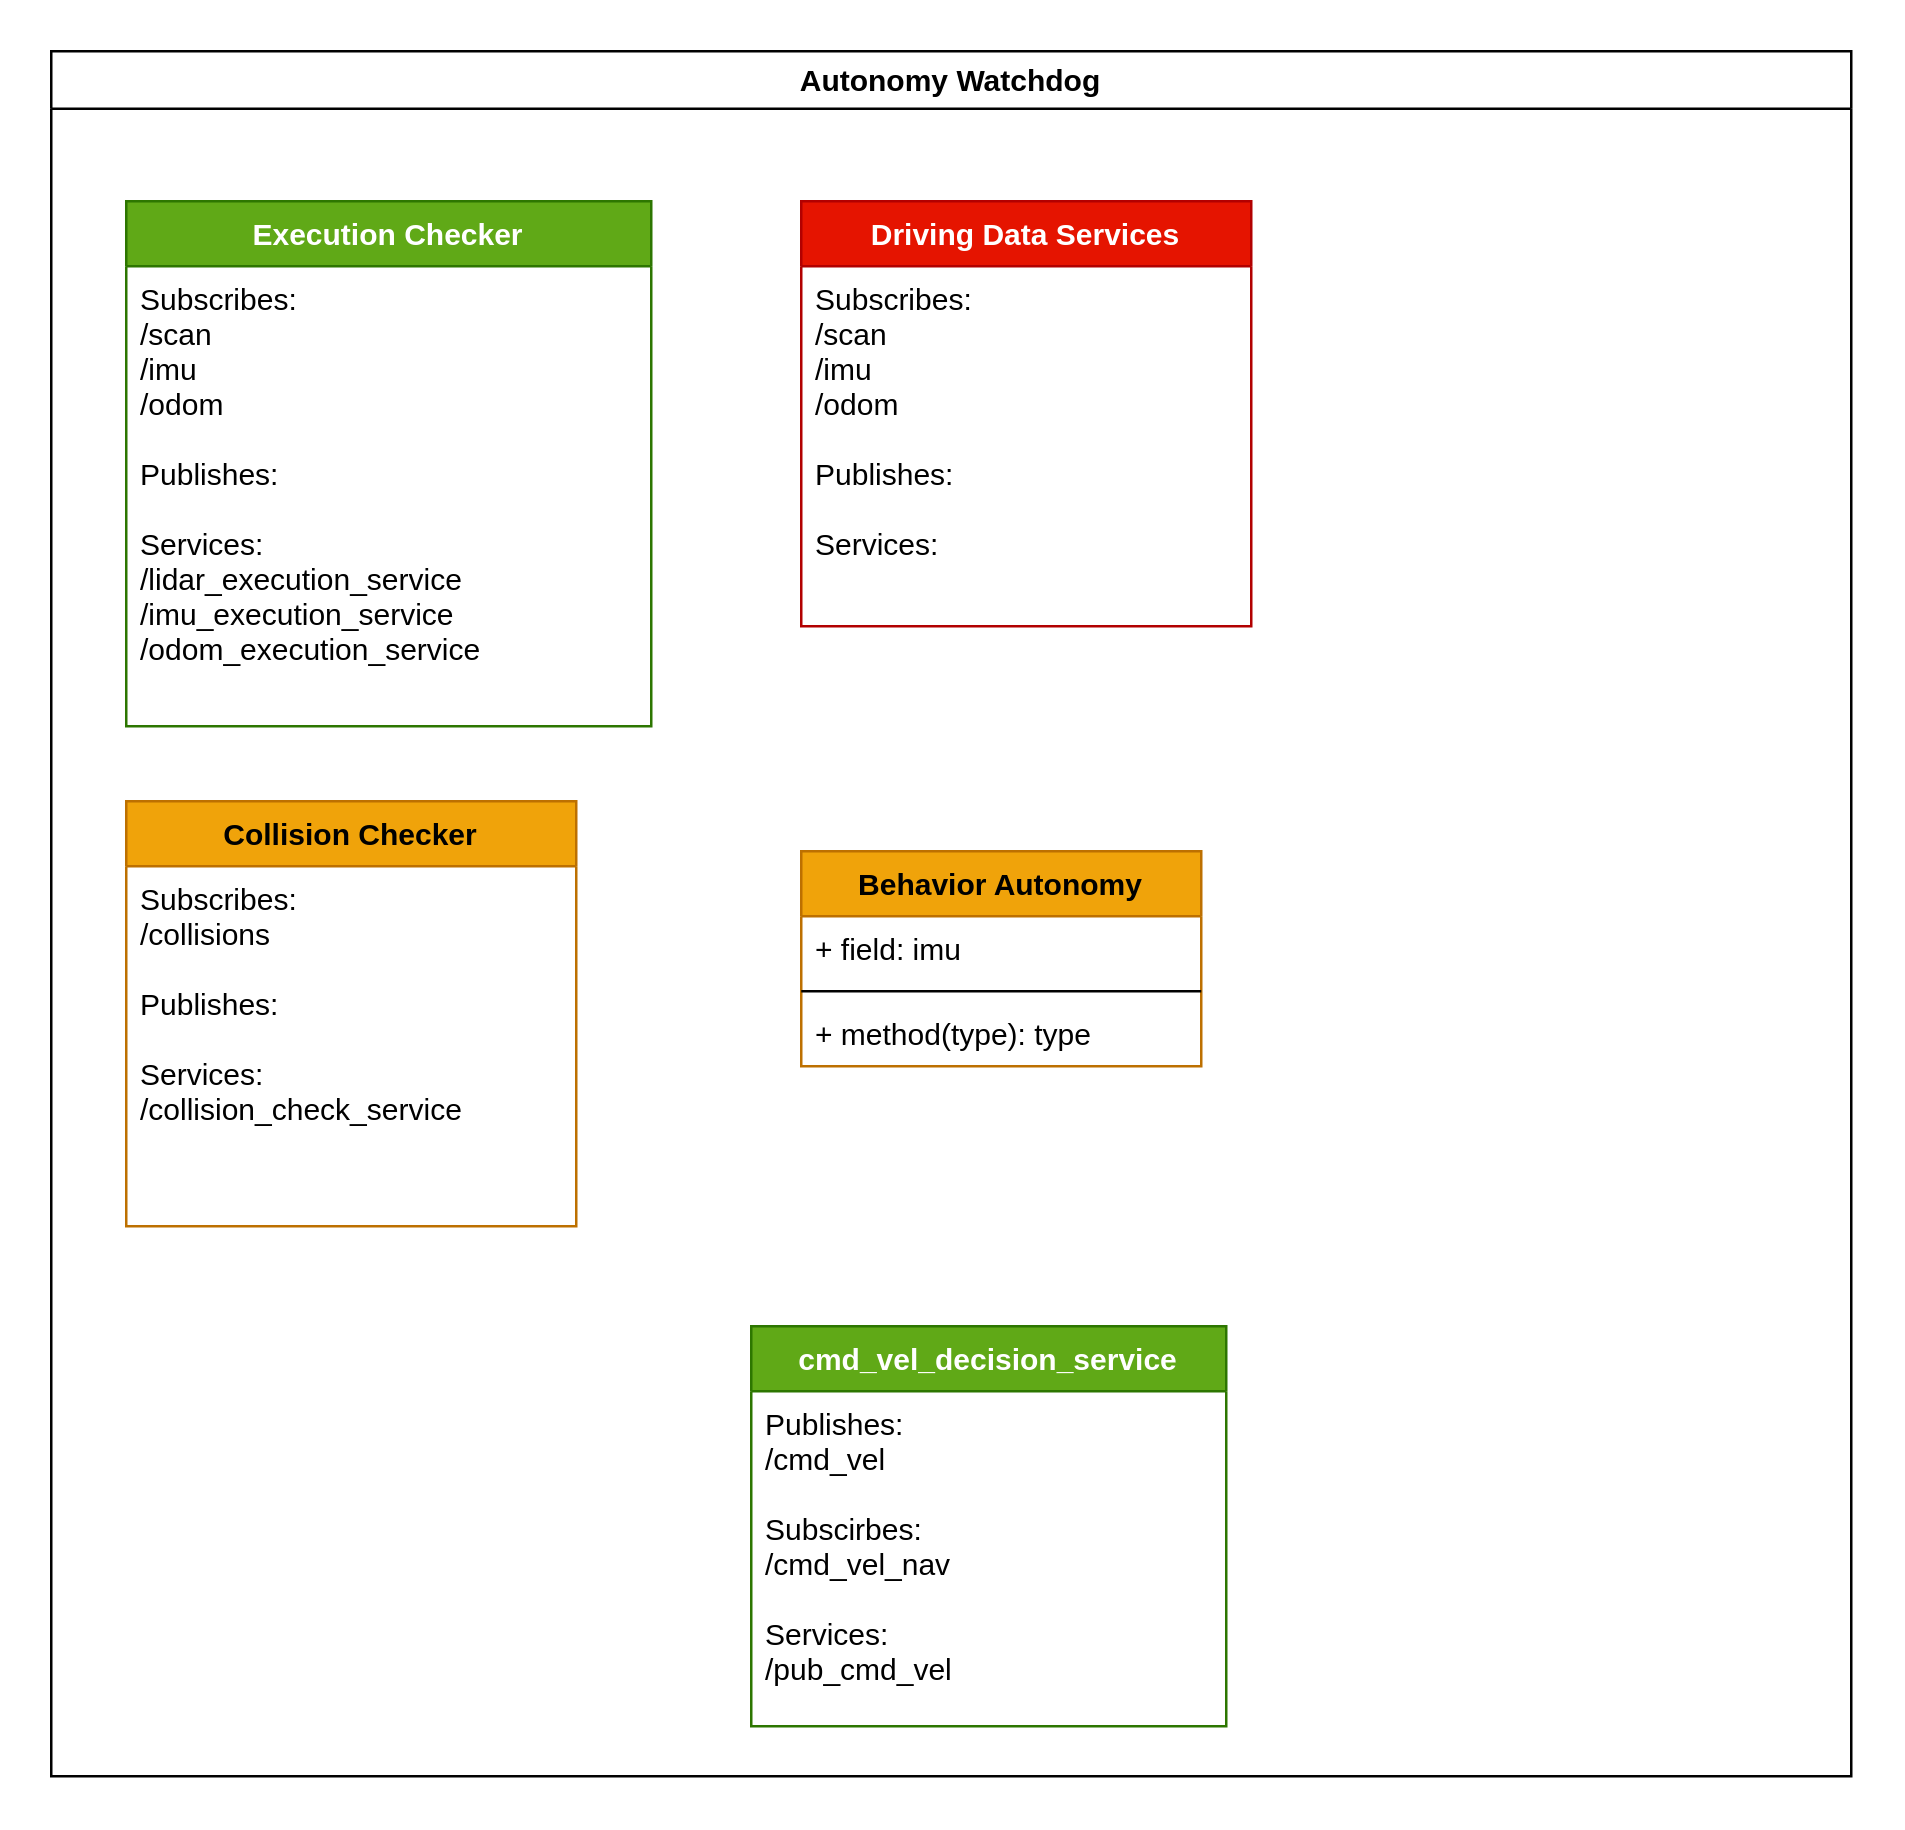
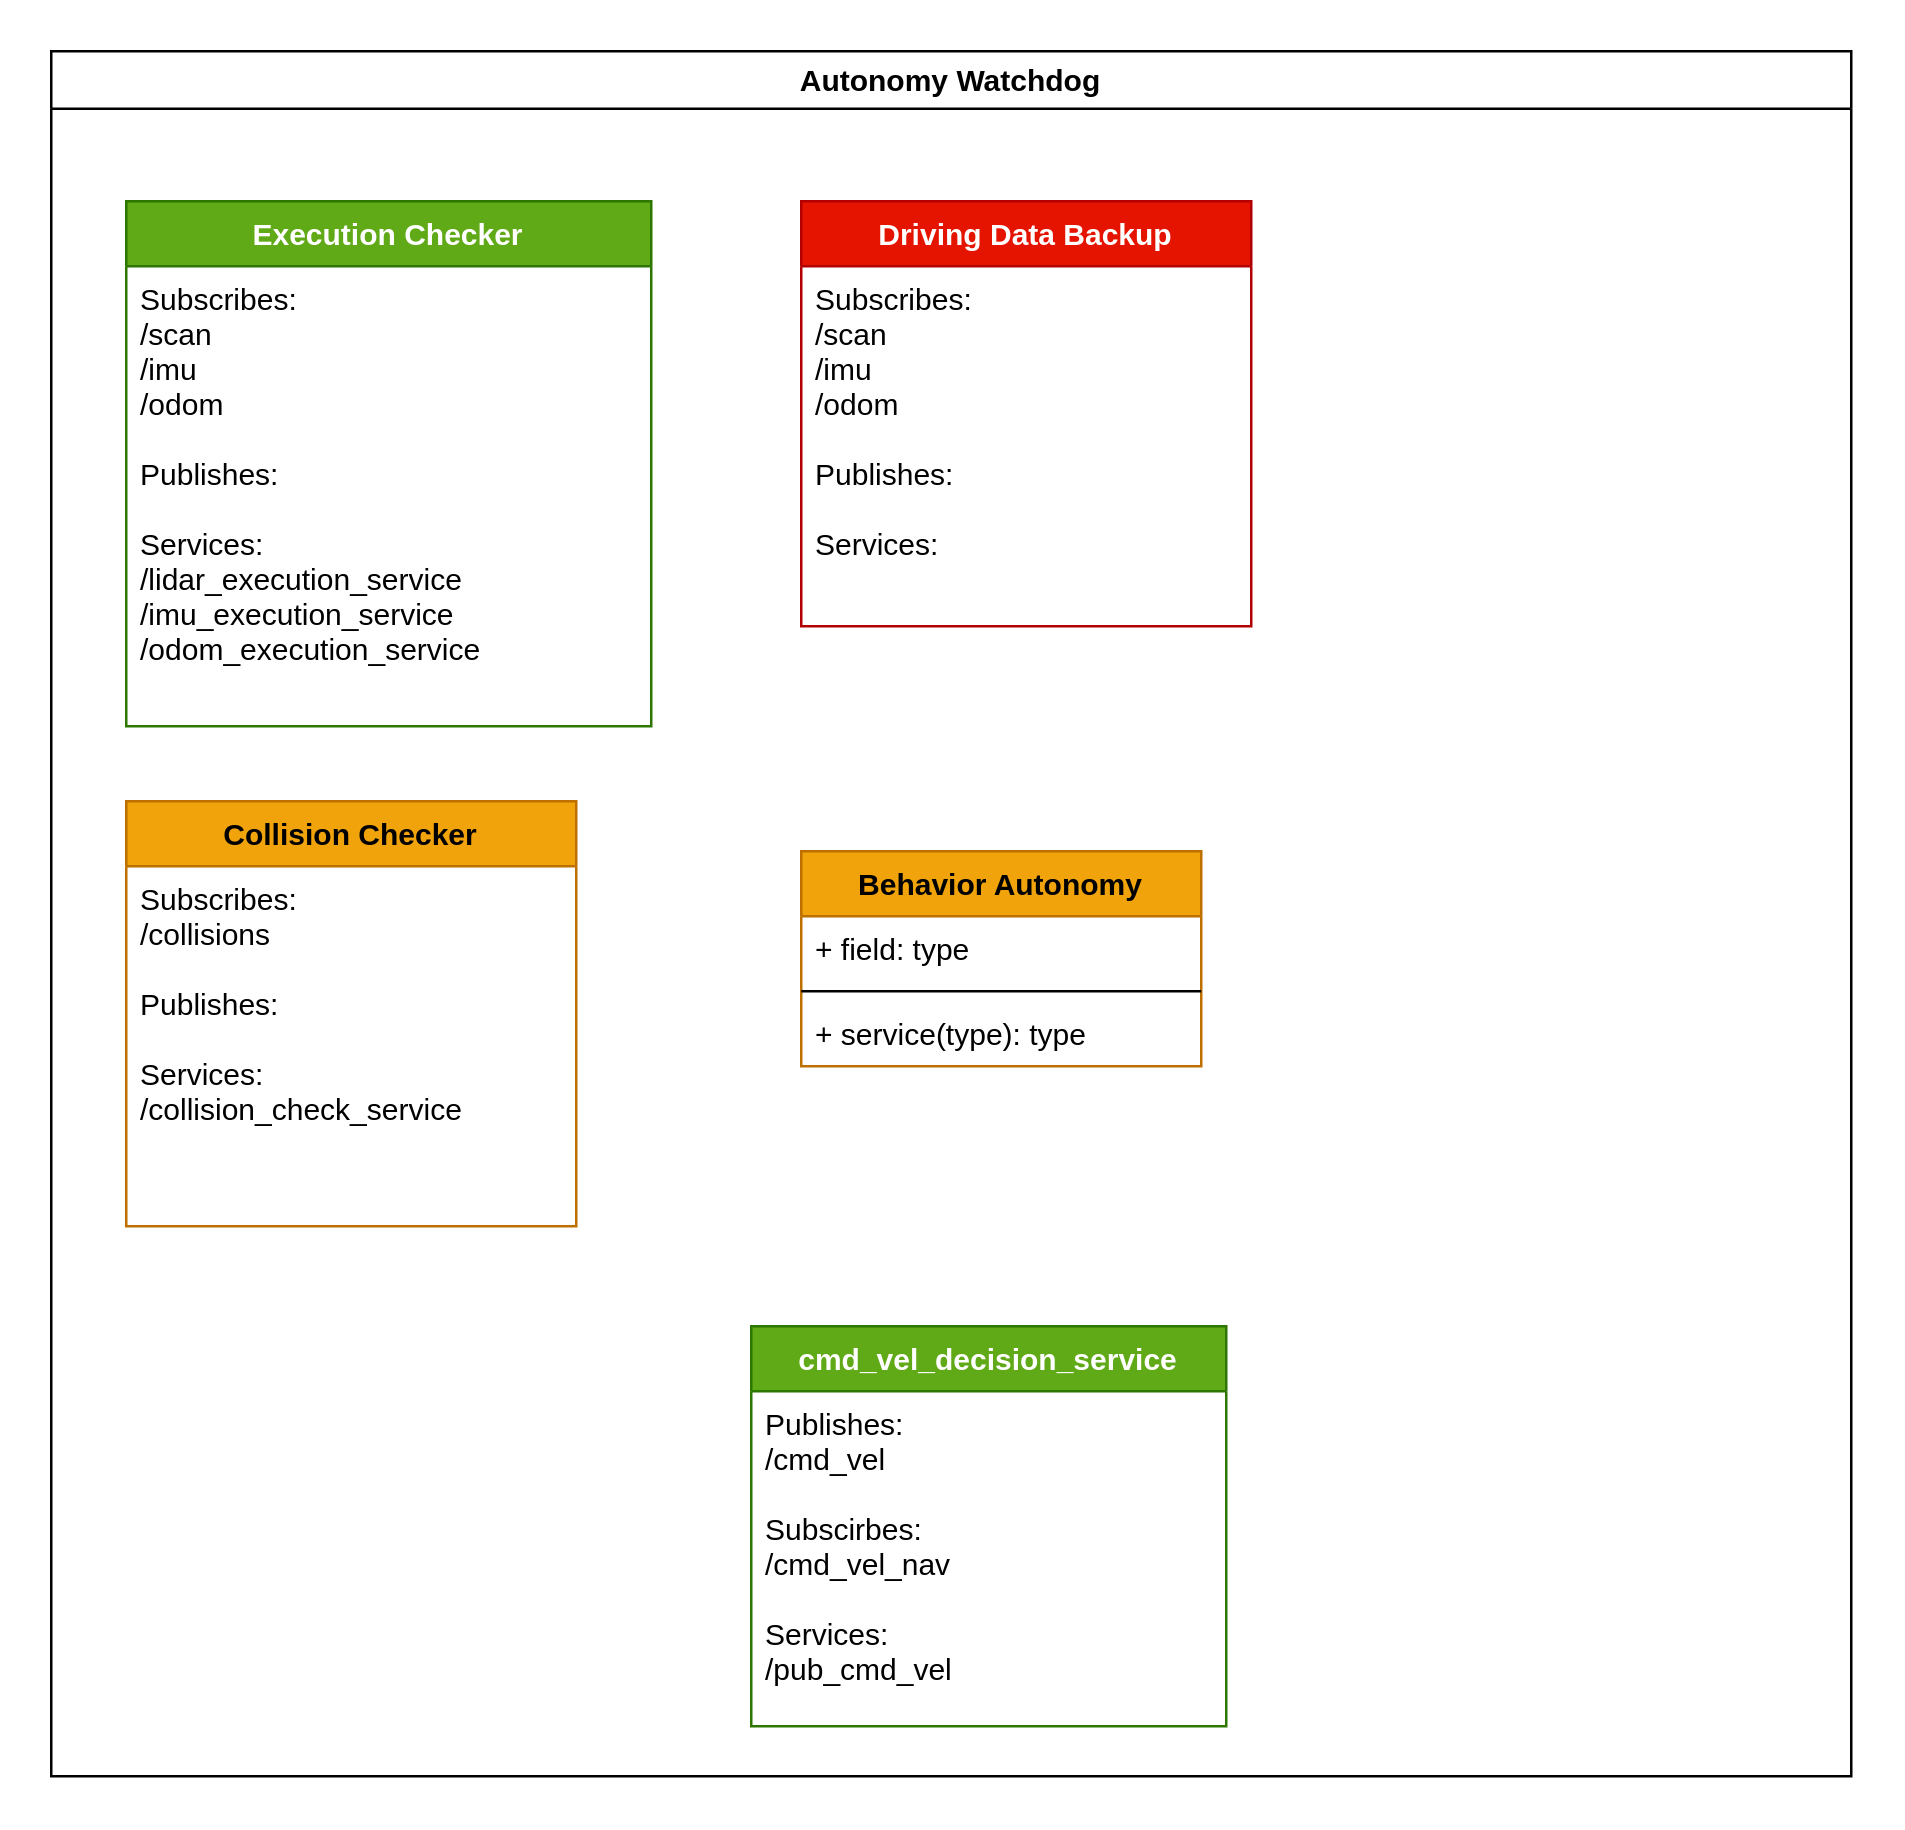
(1025, 235) -> (1025, 235)
(892, 950) -> (905, 950)
(971, 1035) -> (976, 1035)
